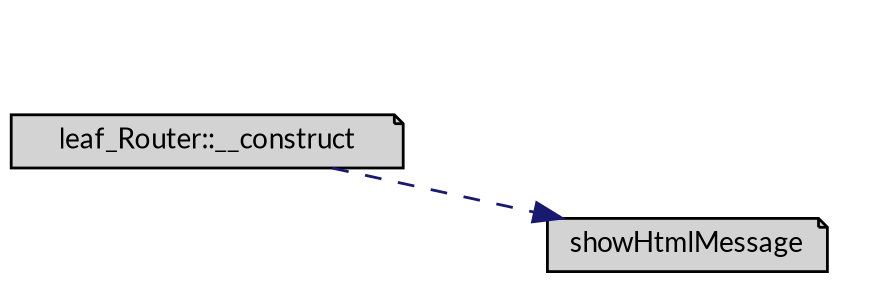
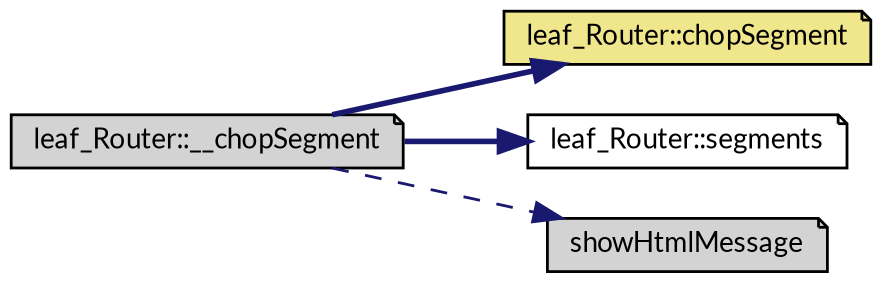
none -> (687, 38)
(207, 141) -> (207, 141)
none -> (687, 141)
